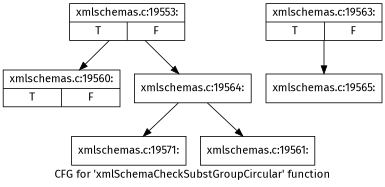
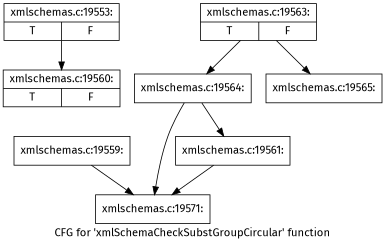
(159, 54) -> (227, 54)
none -> (72, 151)
none -> (196, 178)
